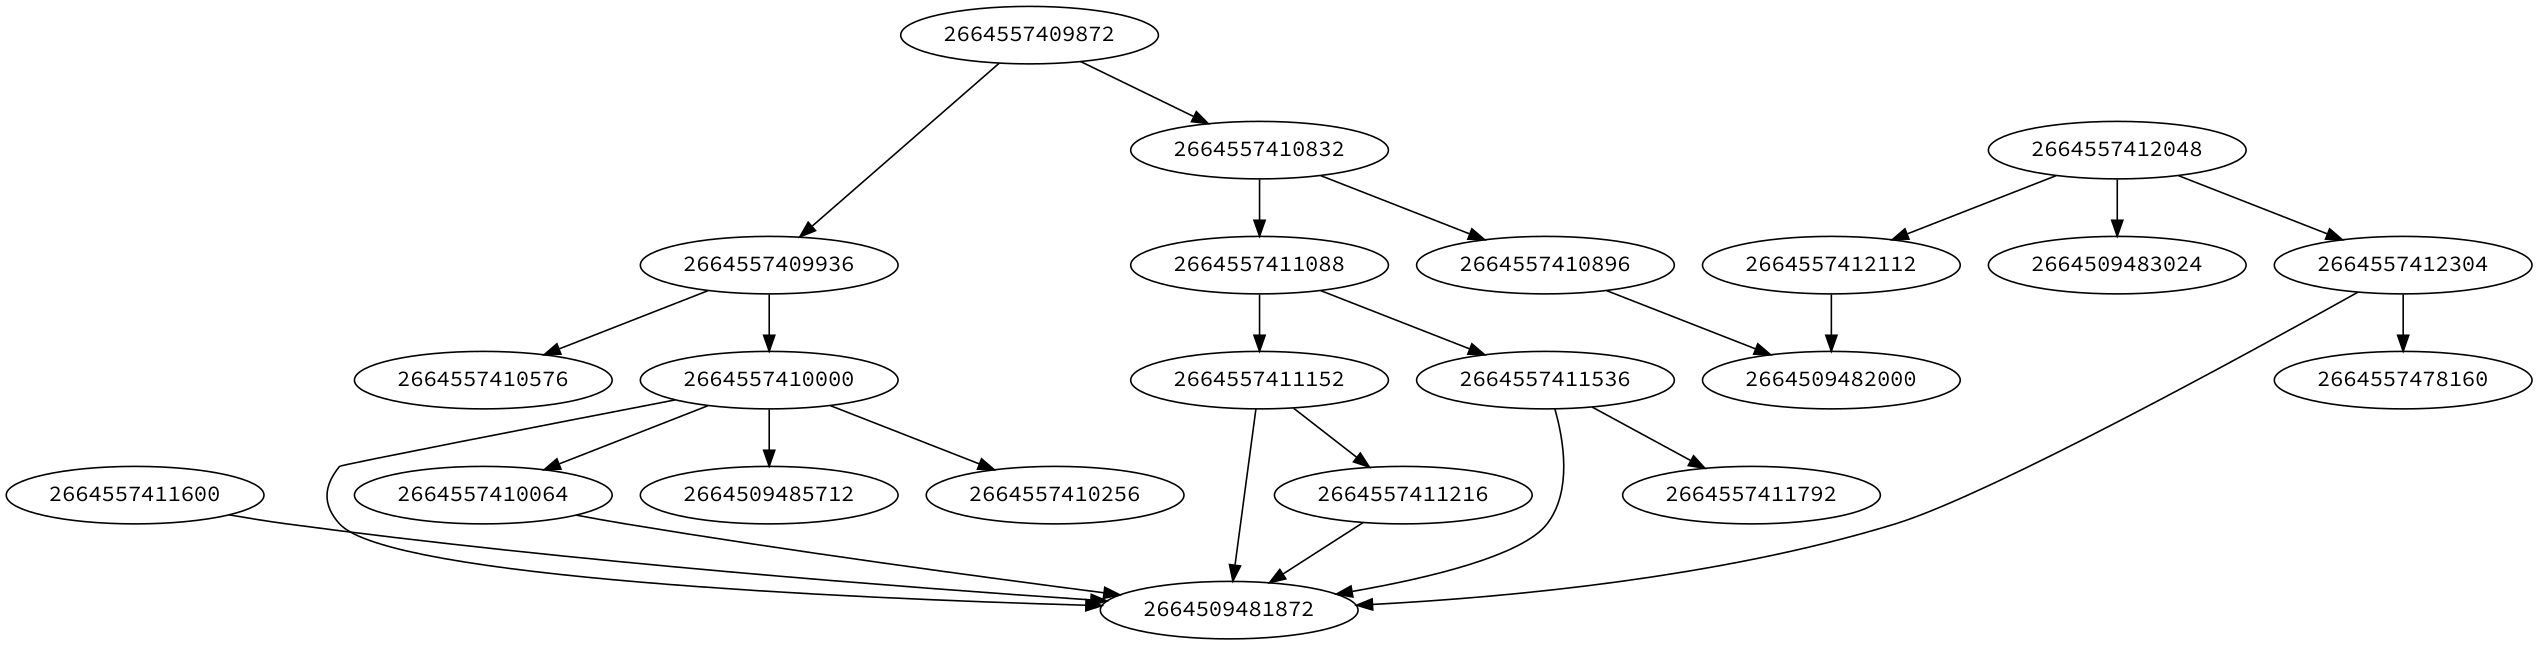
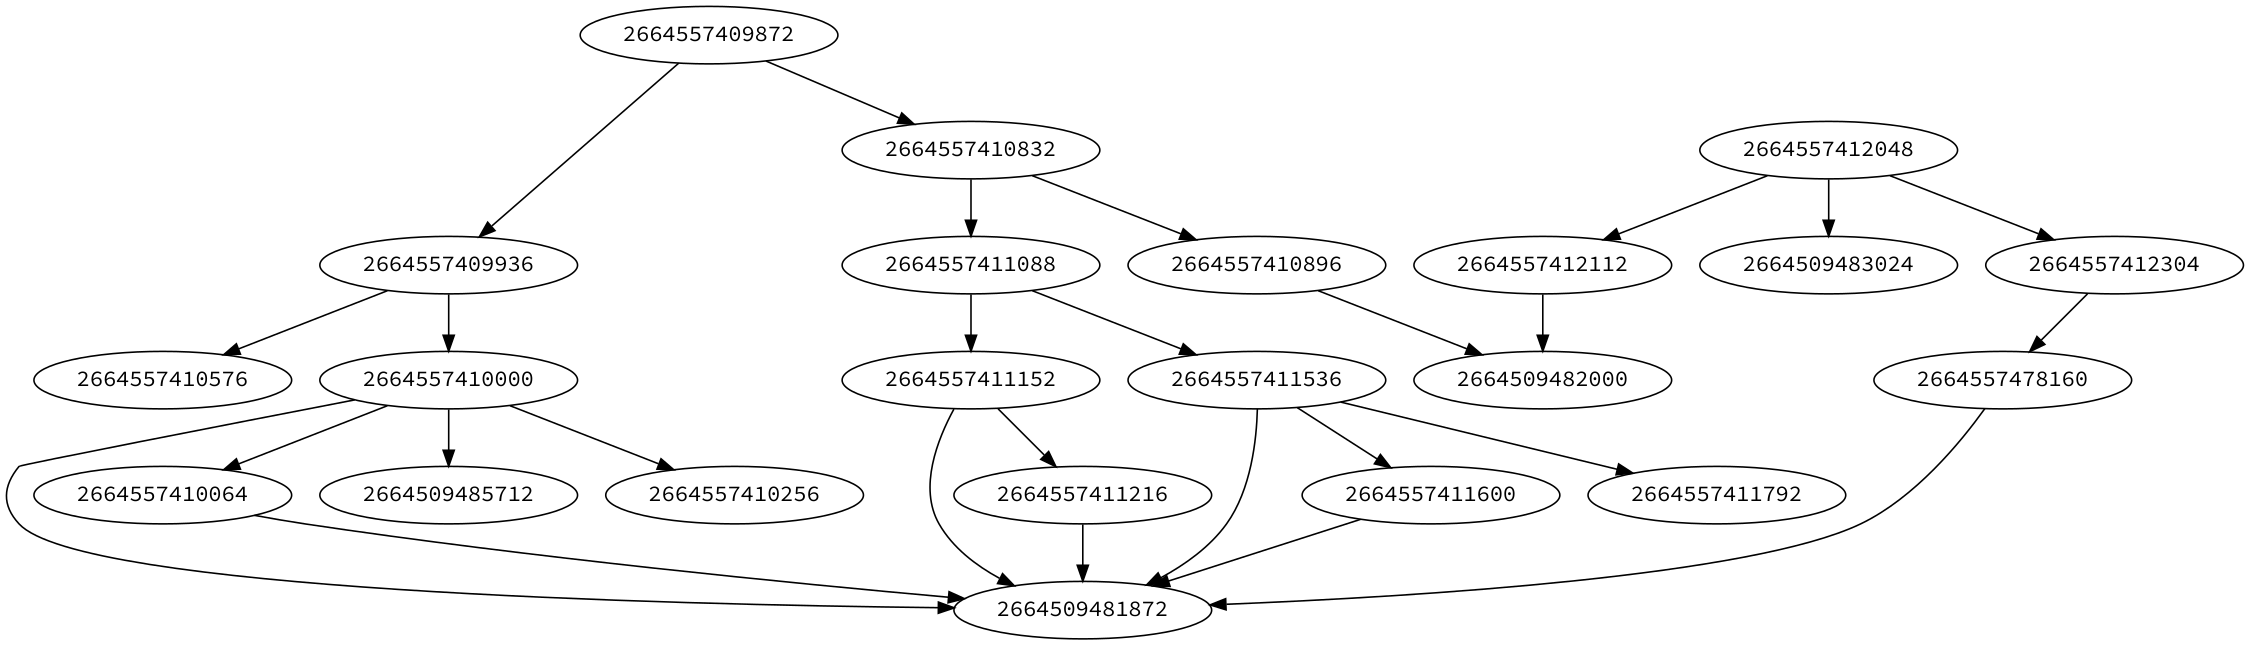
none -> (1337, 433)
(1889, 526) -> (1632, 574)
